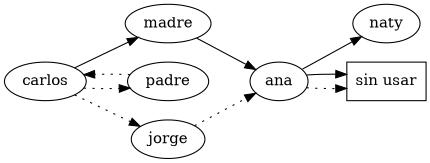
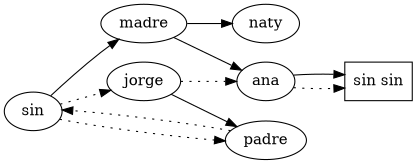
(327, 56) -> (204, 24)
(45, 81) -> (33, 111)
(386, 81) -> (379, 81)
none -> (199, 108)
